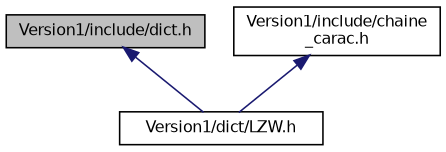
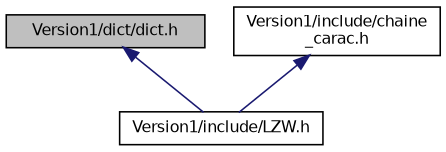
(106, 31) -> (106, 31)
(221, 128) -> (221, 128)
